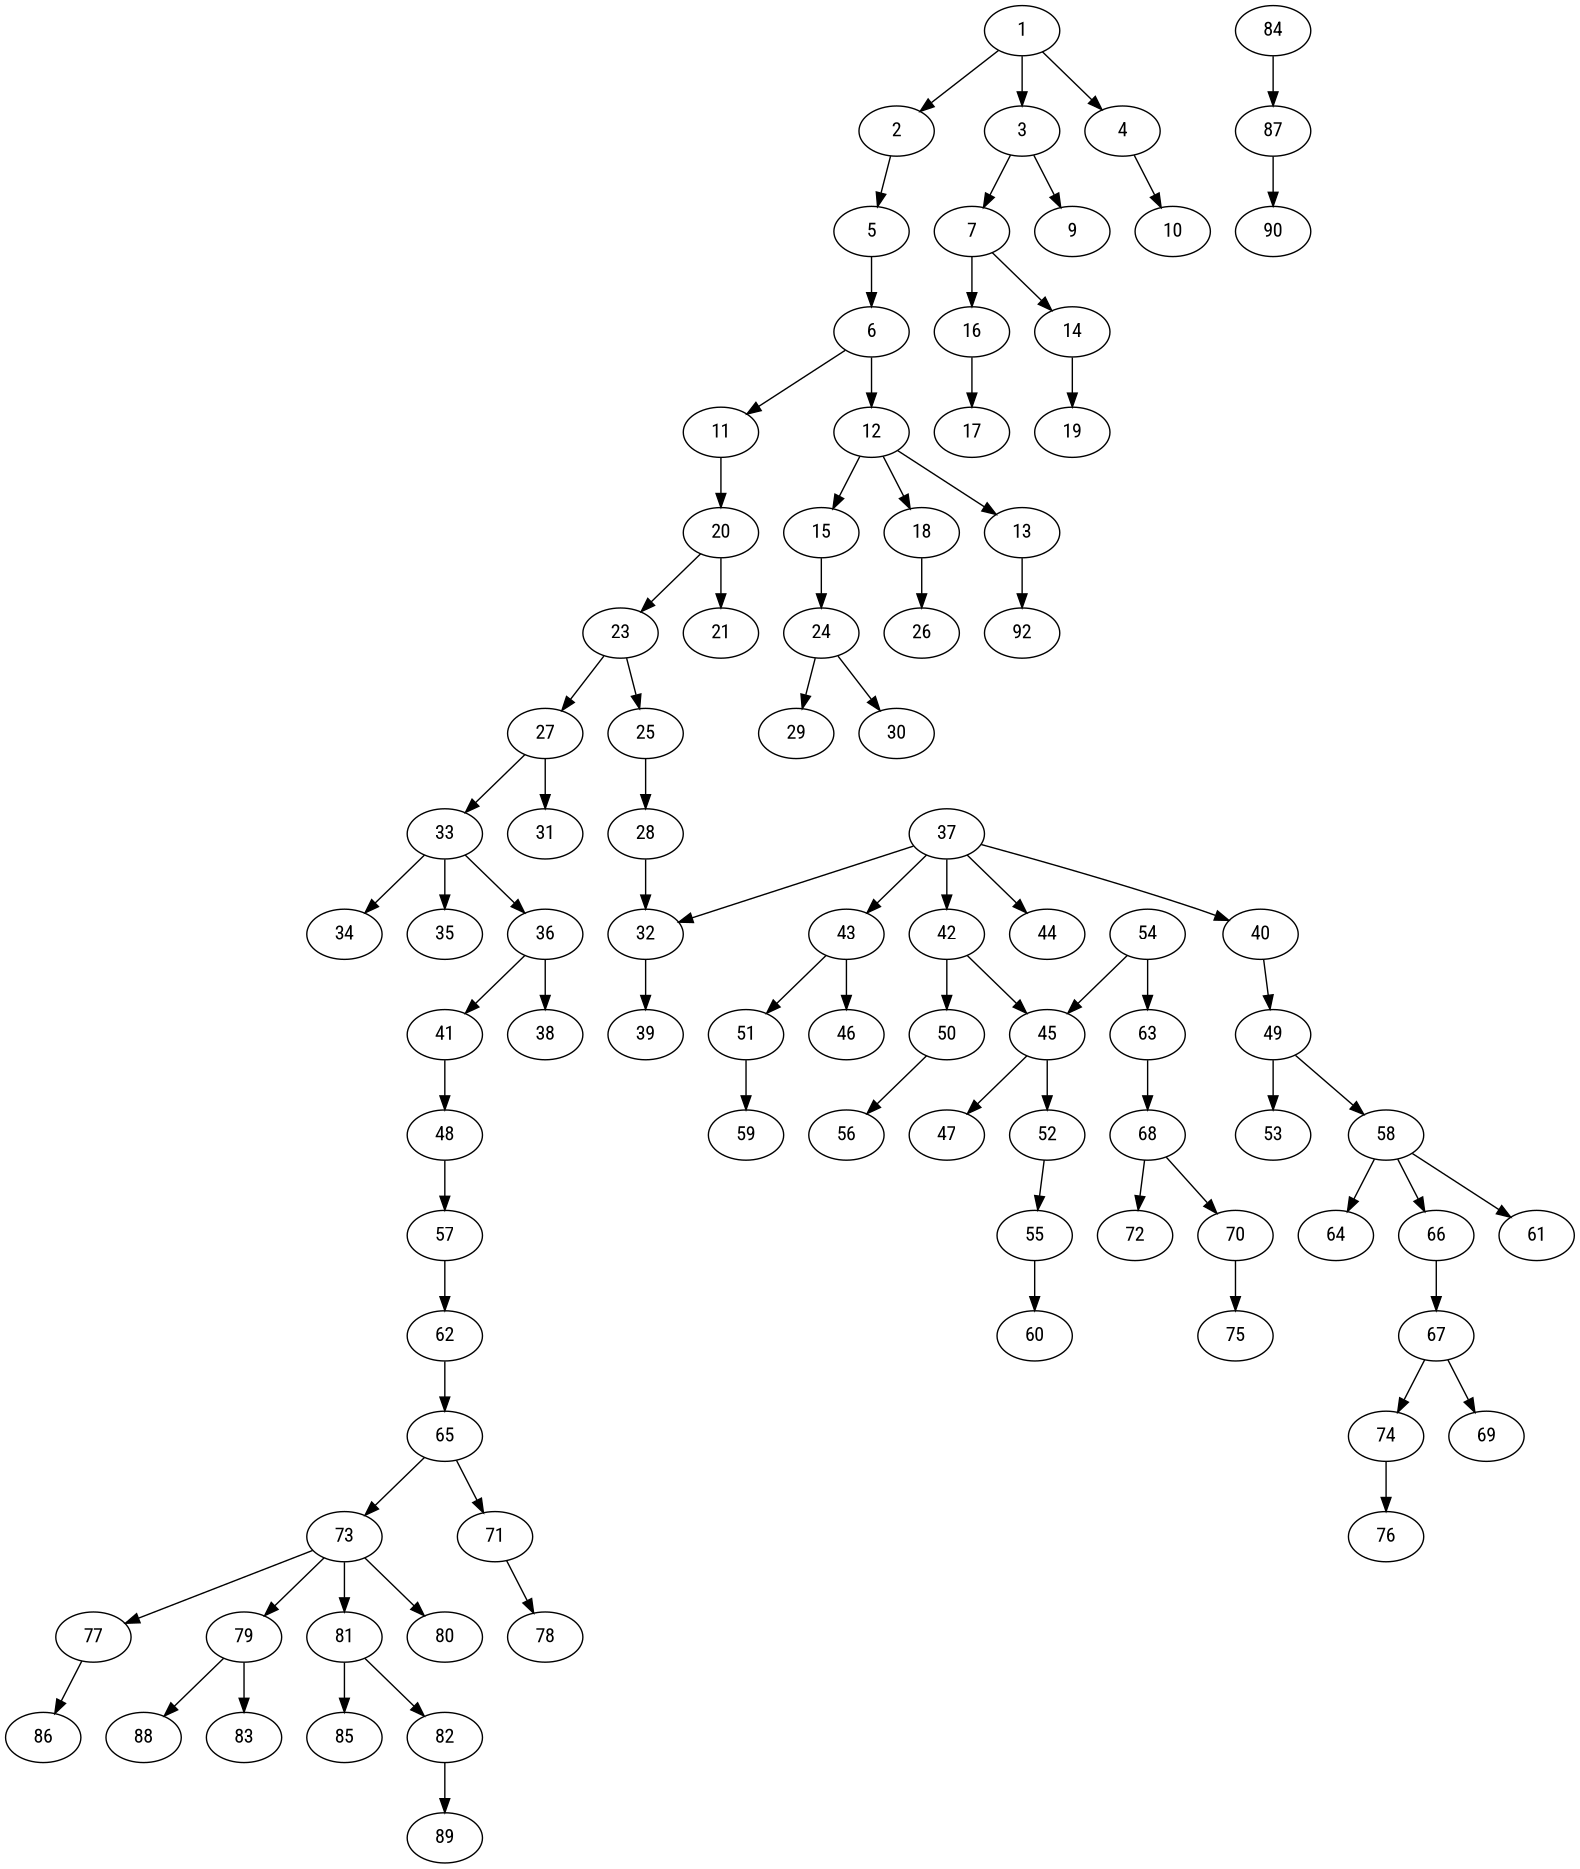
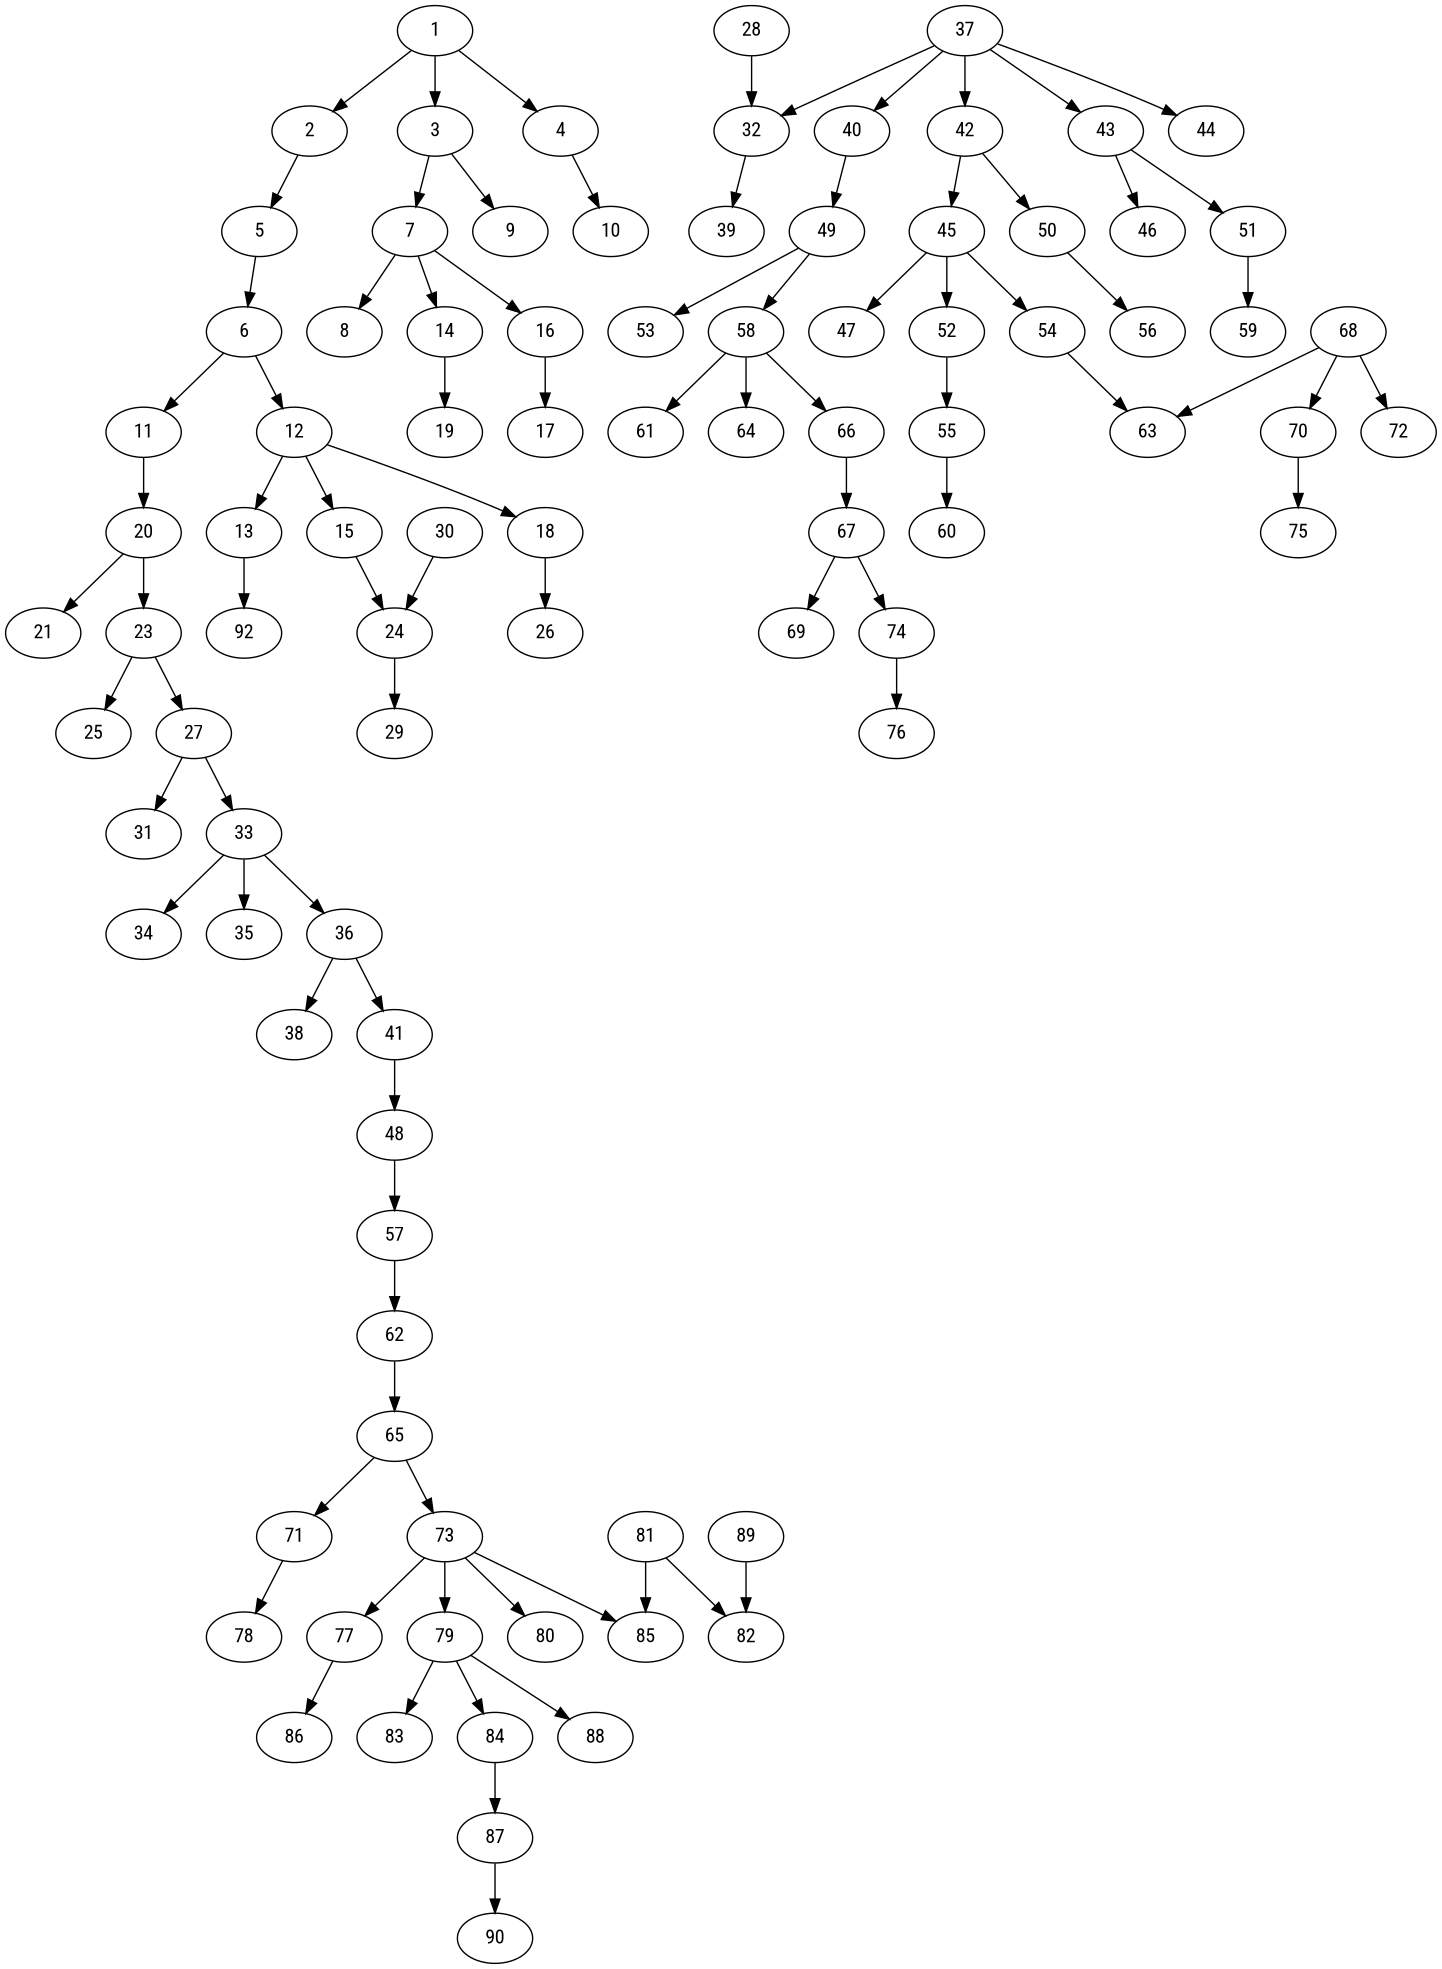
none -> (344, 332)
(855, 678) -> (423, 577)
(646, 777) -> none
(1103, 979) -> (992, 277)
(1148, 1078) -> (1255, 379)
(344, 1580) -> (539, 1584)
none -> (467, 1681)
(445, 1781) -> (746, 1580)
